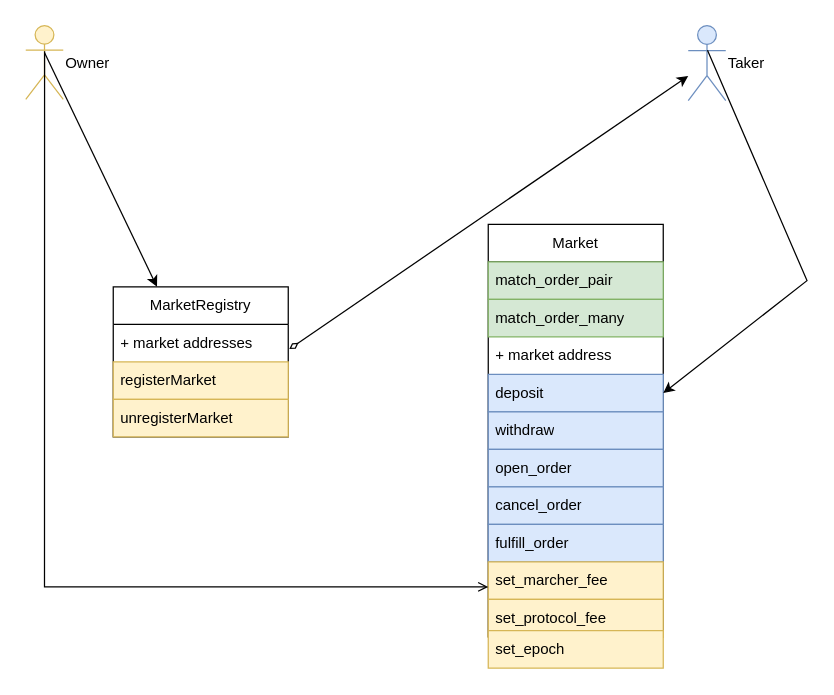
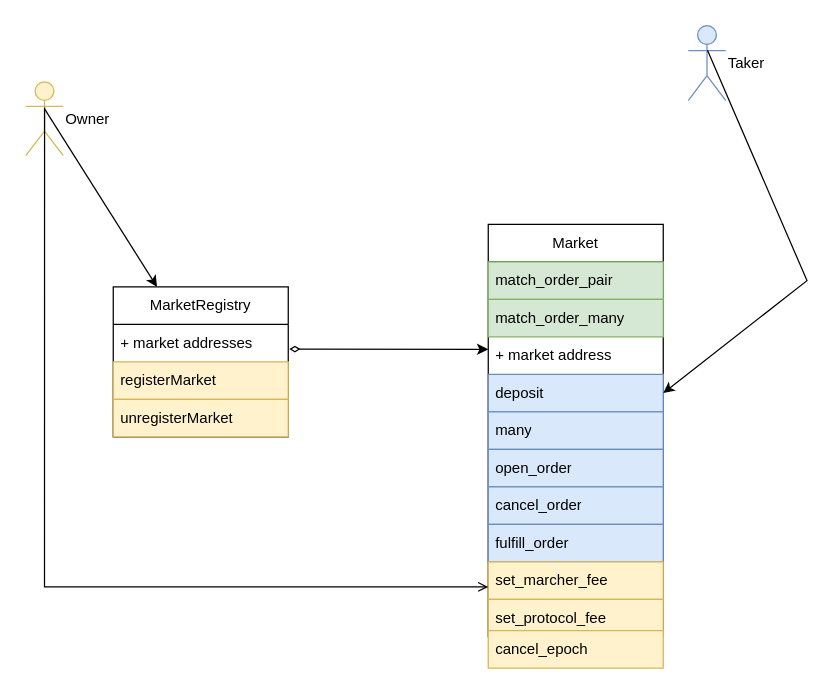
(44, 63) -> (44, 119)
(489, 212) -> (389, 349)
(527, 431) -> (512, 431)
(533, 649) -> (544, 649)
